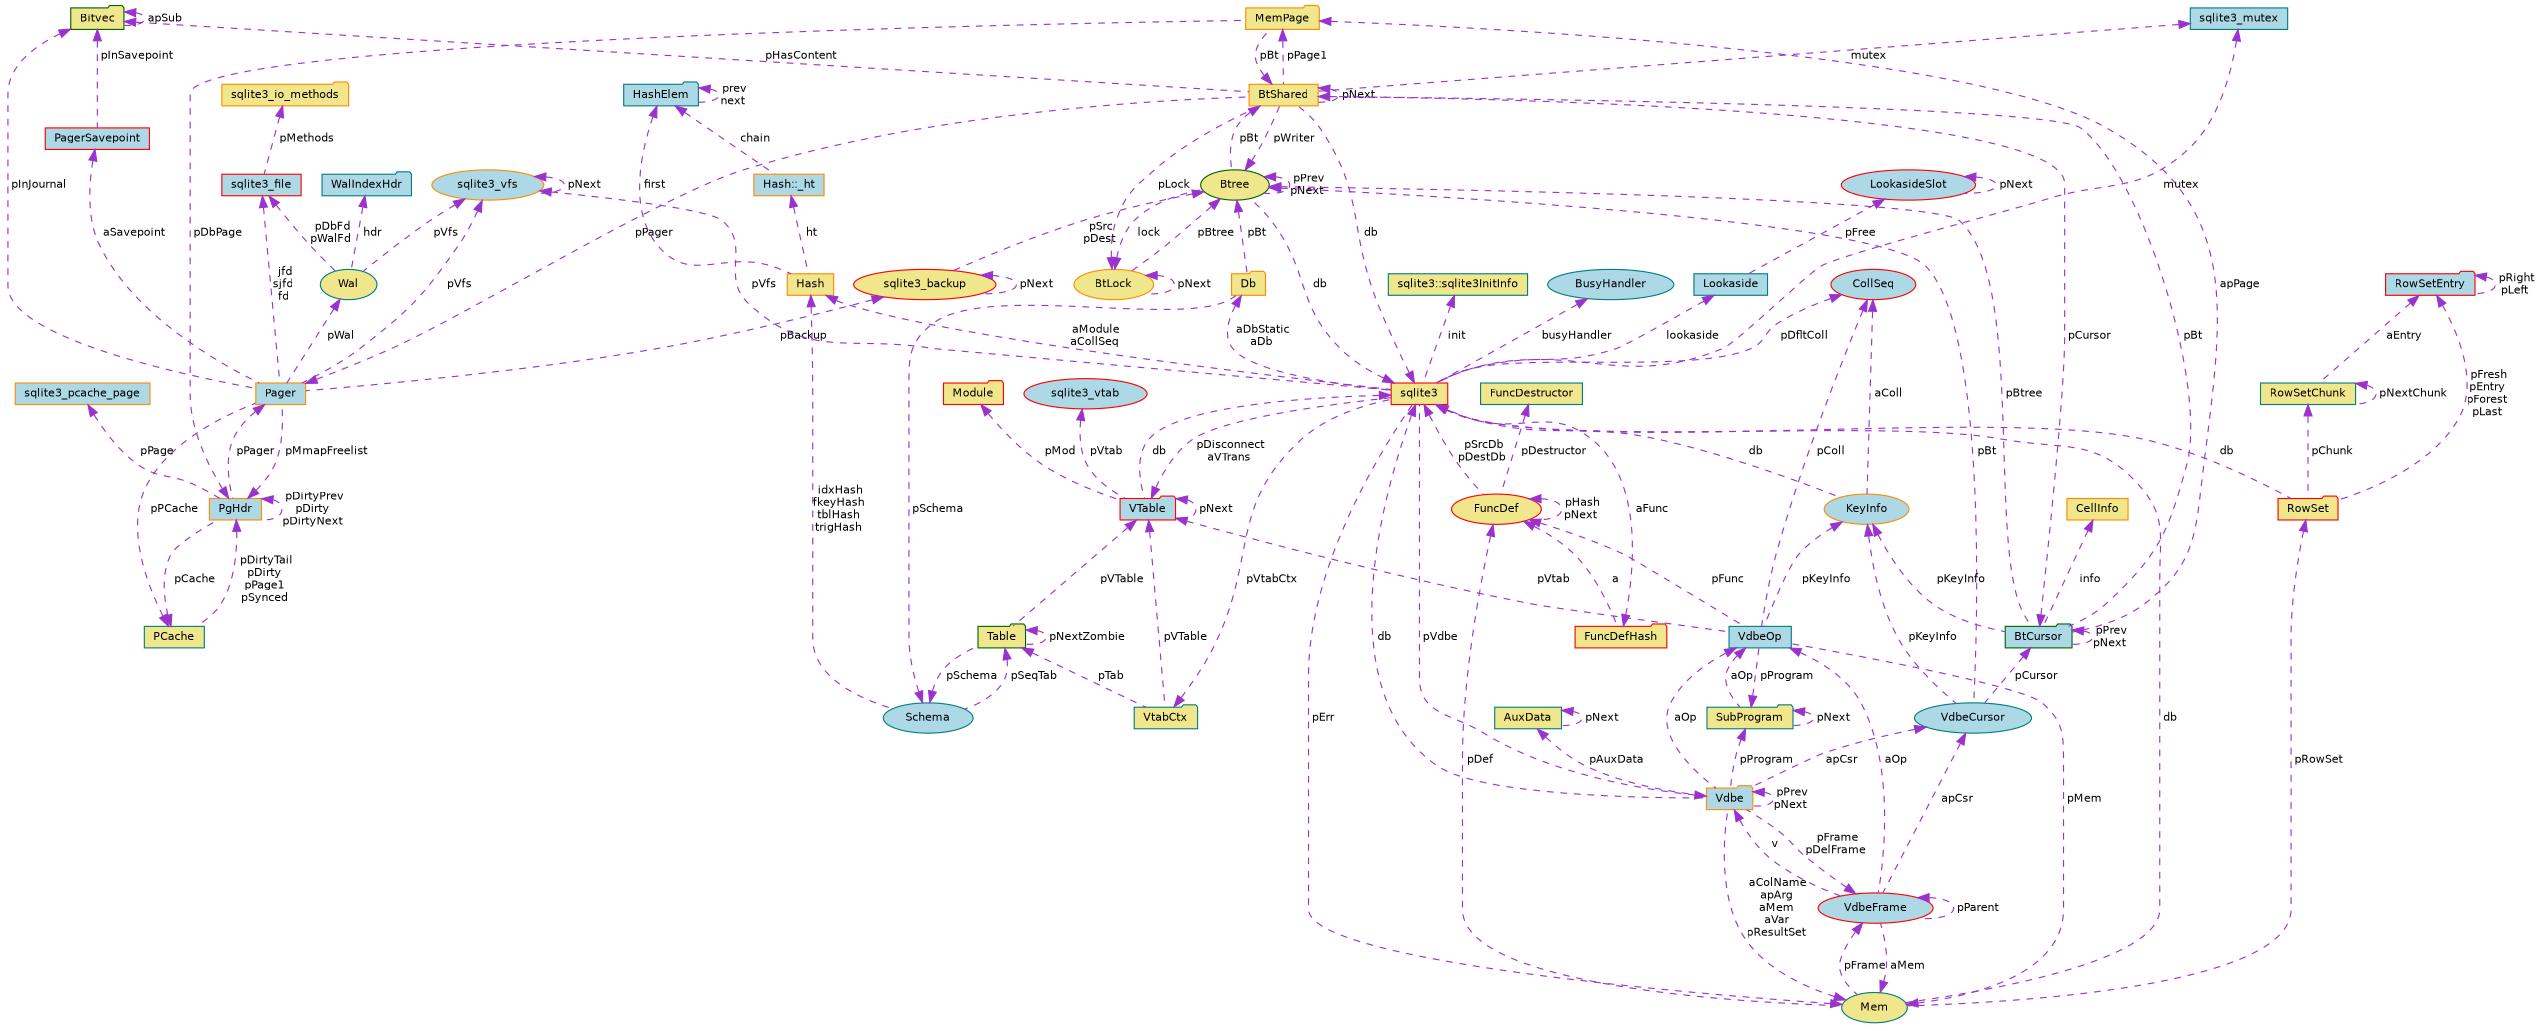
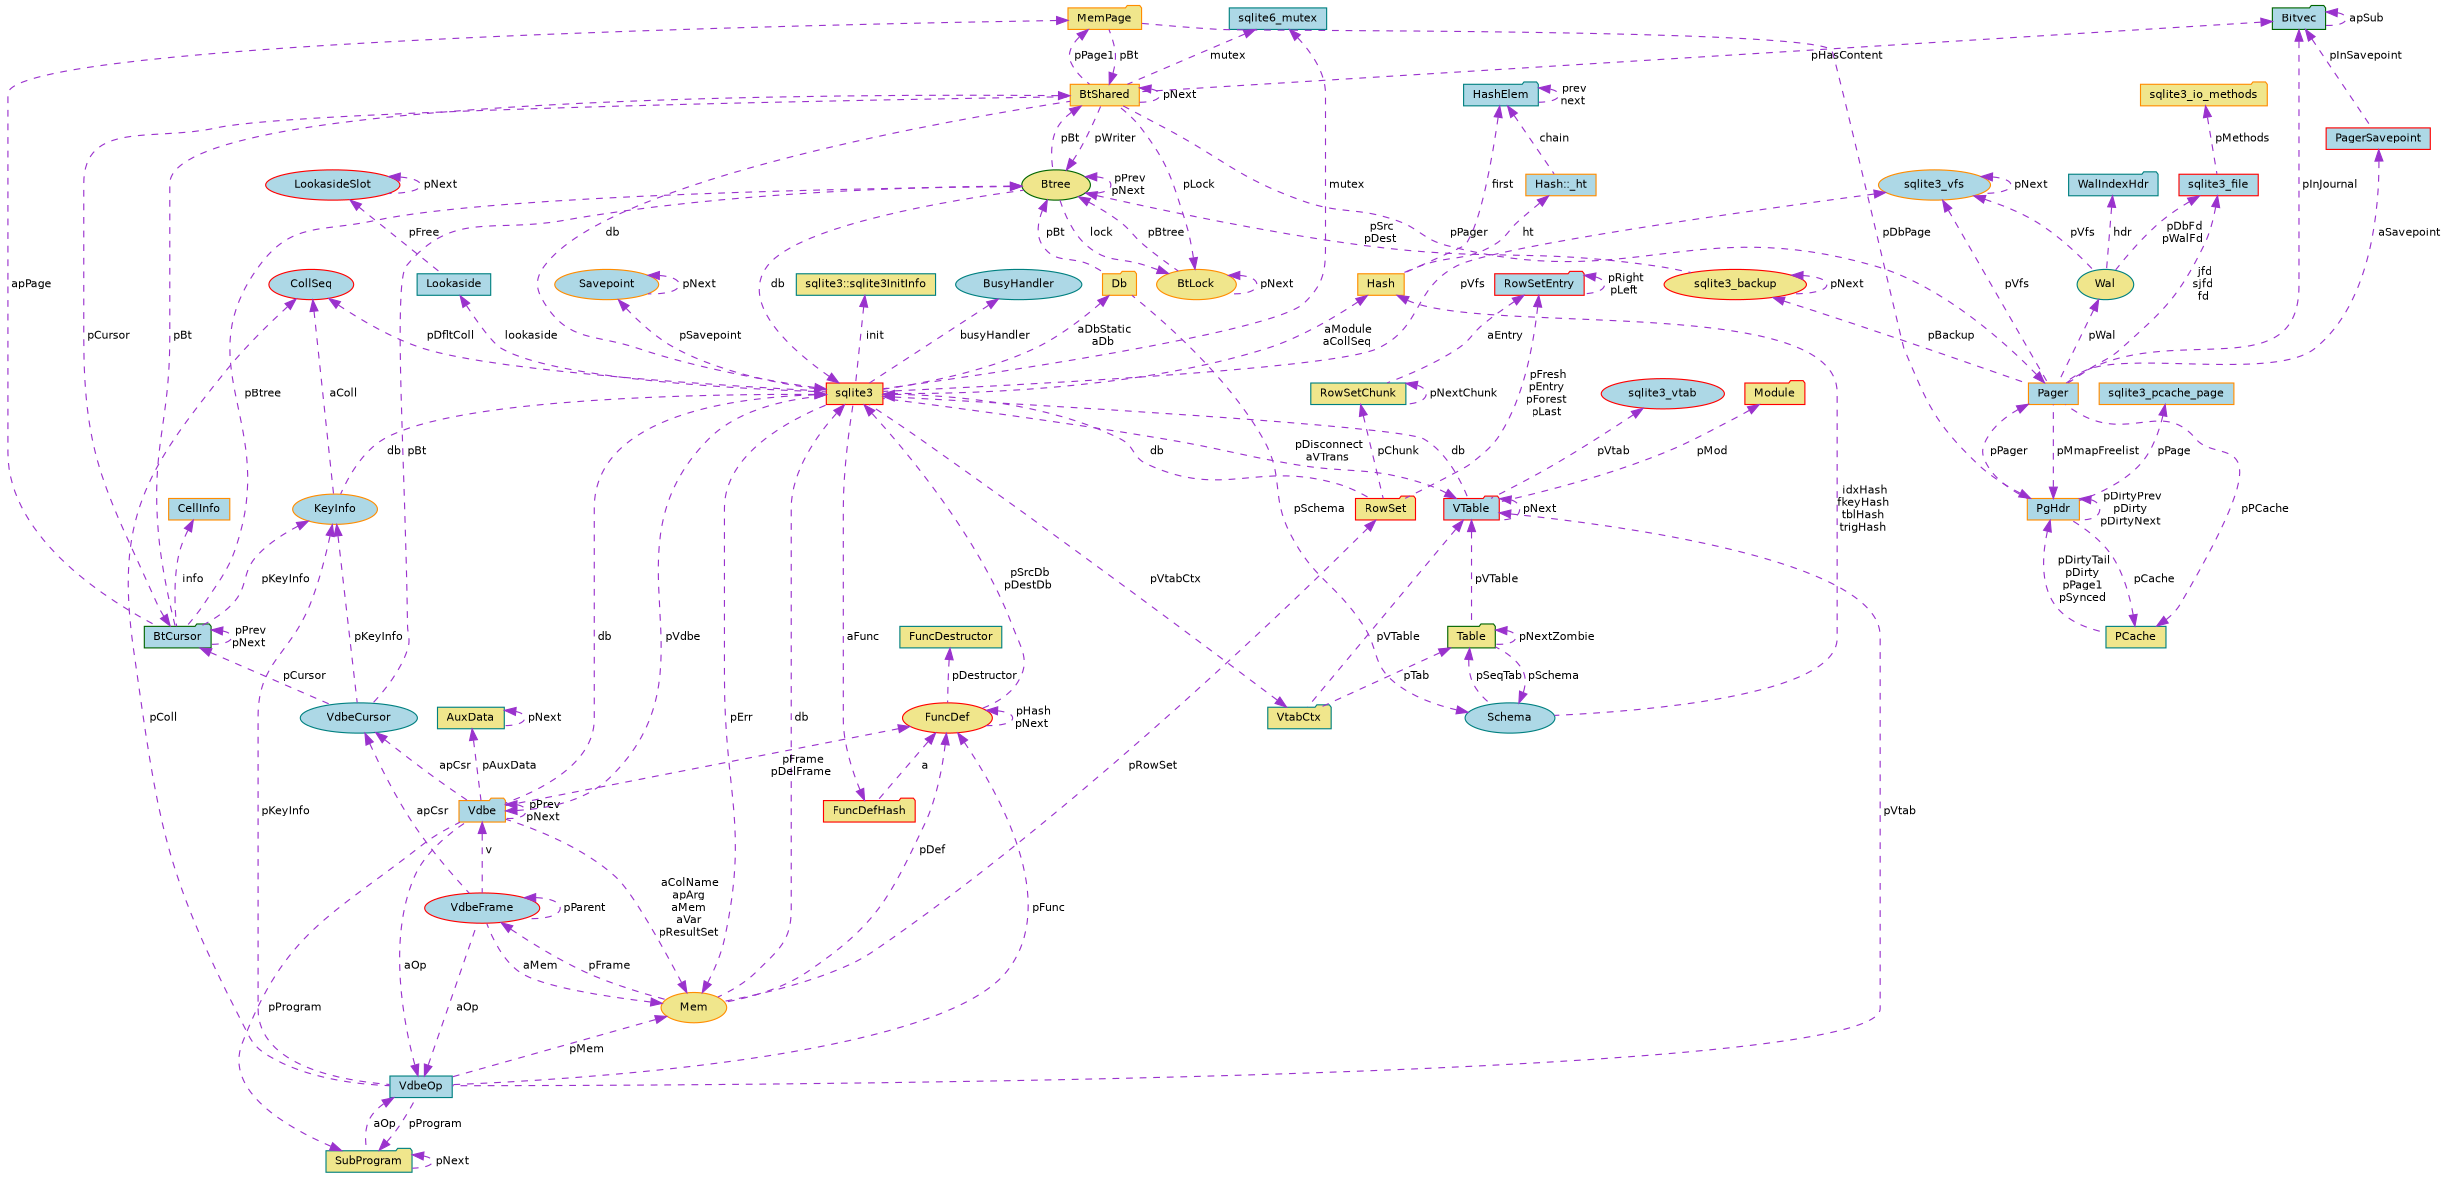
(97, 19) -> (2299, 19)
(2239, 19) -> (1278, 19)
none -> (607, 285)
(2097, 509) -> (199, 509)
(1797, 848) -> (702, 767)
(1874, 1008) -> (694, 1008)
